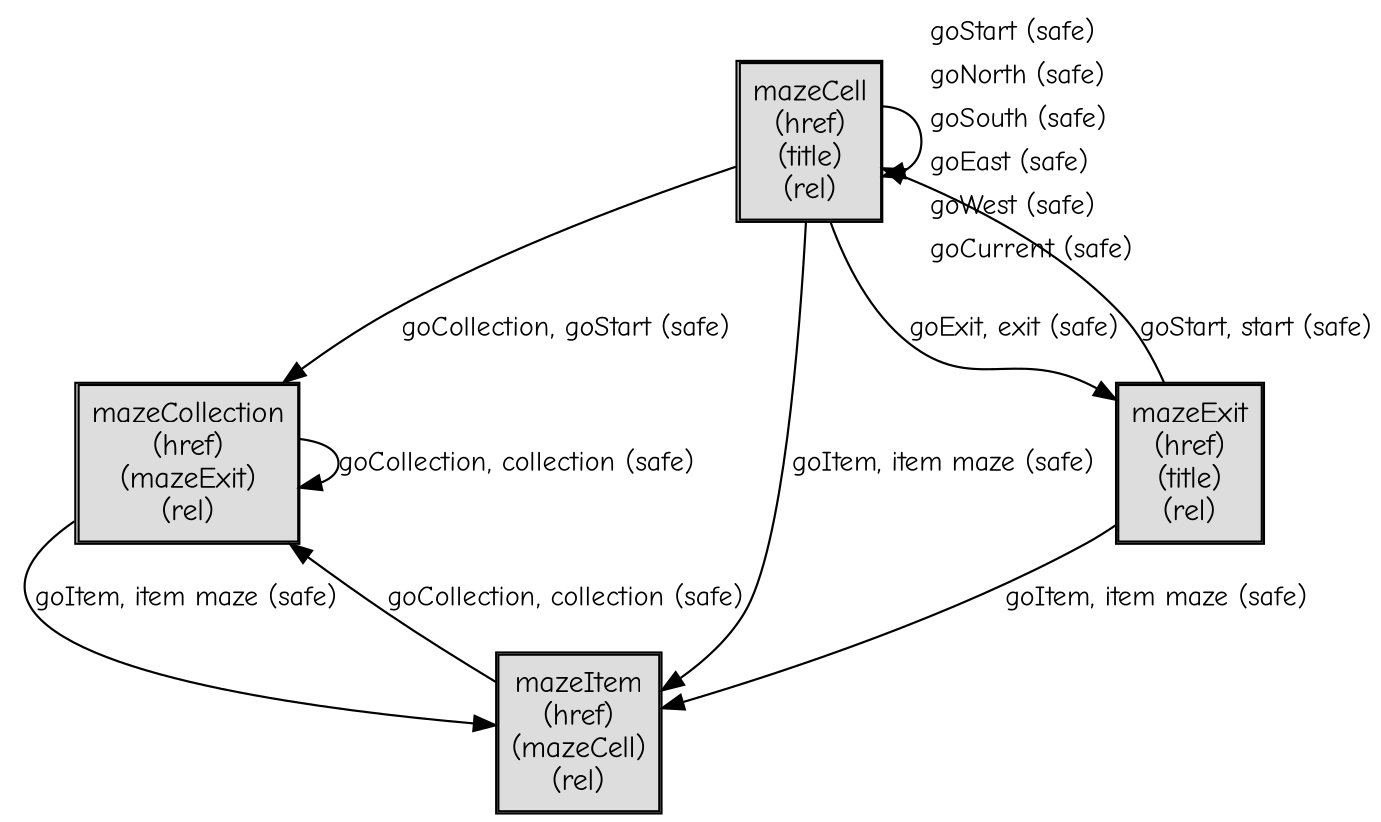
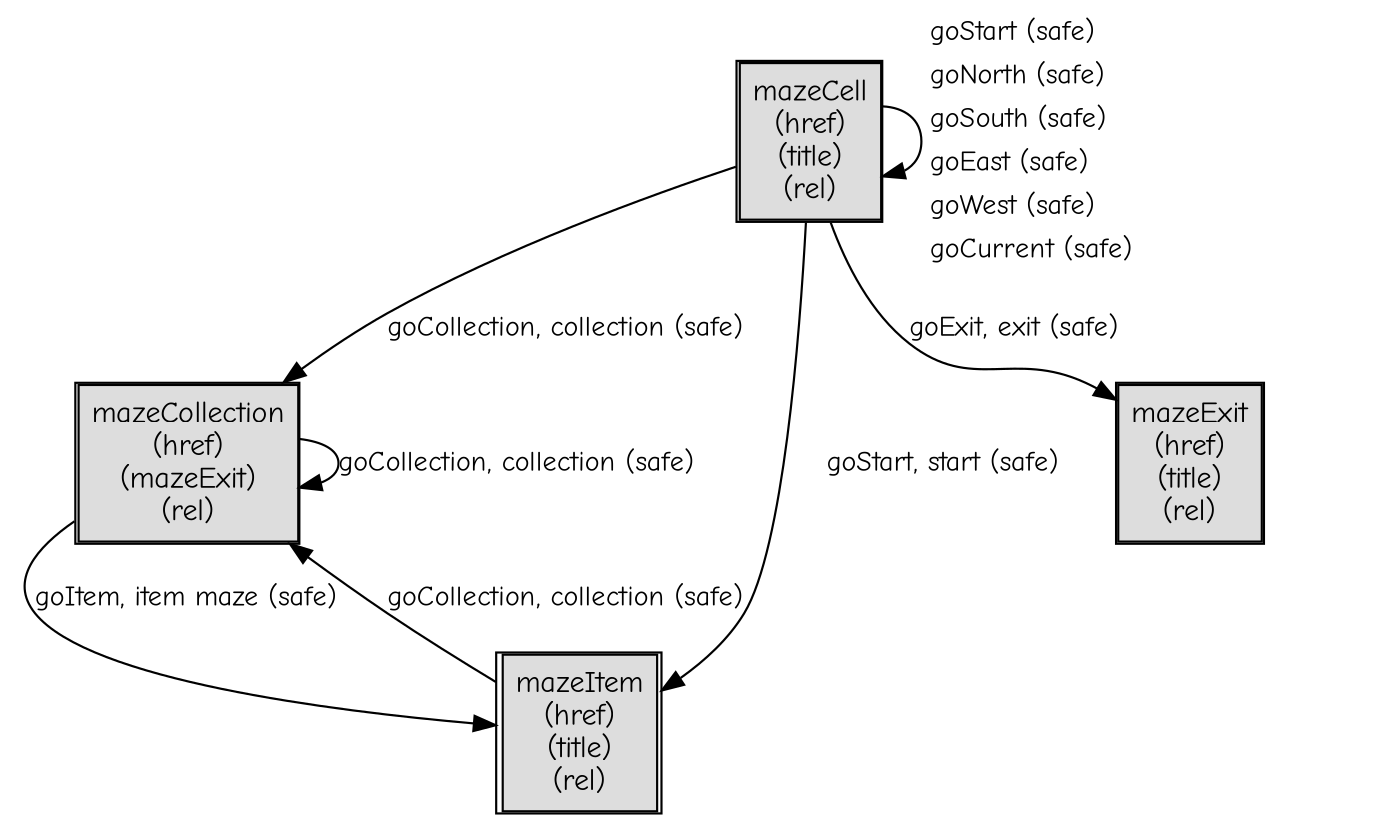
(1053, 256) -> none
(566, 328) -> (566, 328)
(943, 463) -> (943, 463)
(905, 626) -> none
(579, 748) -> (580, 748)
